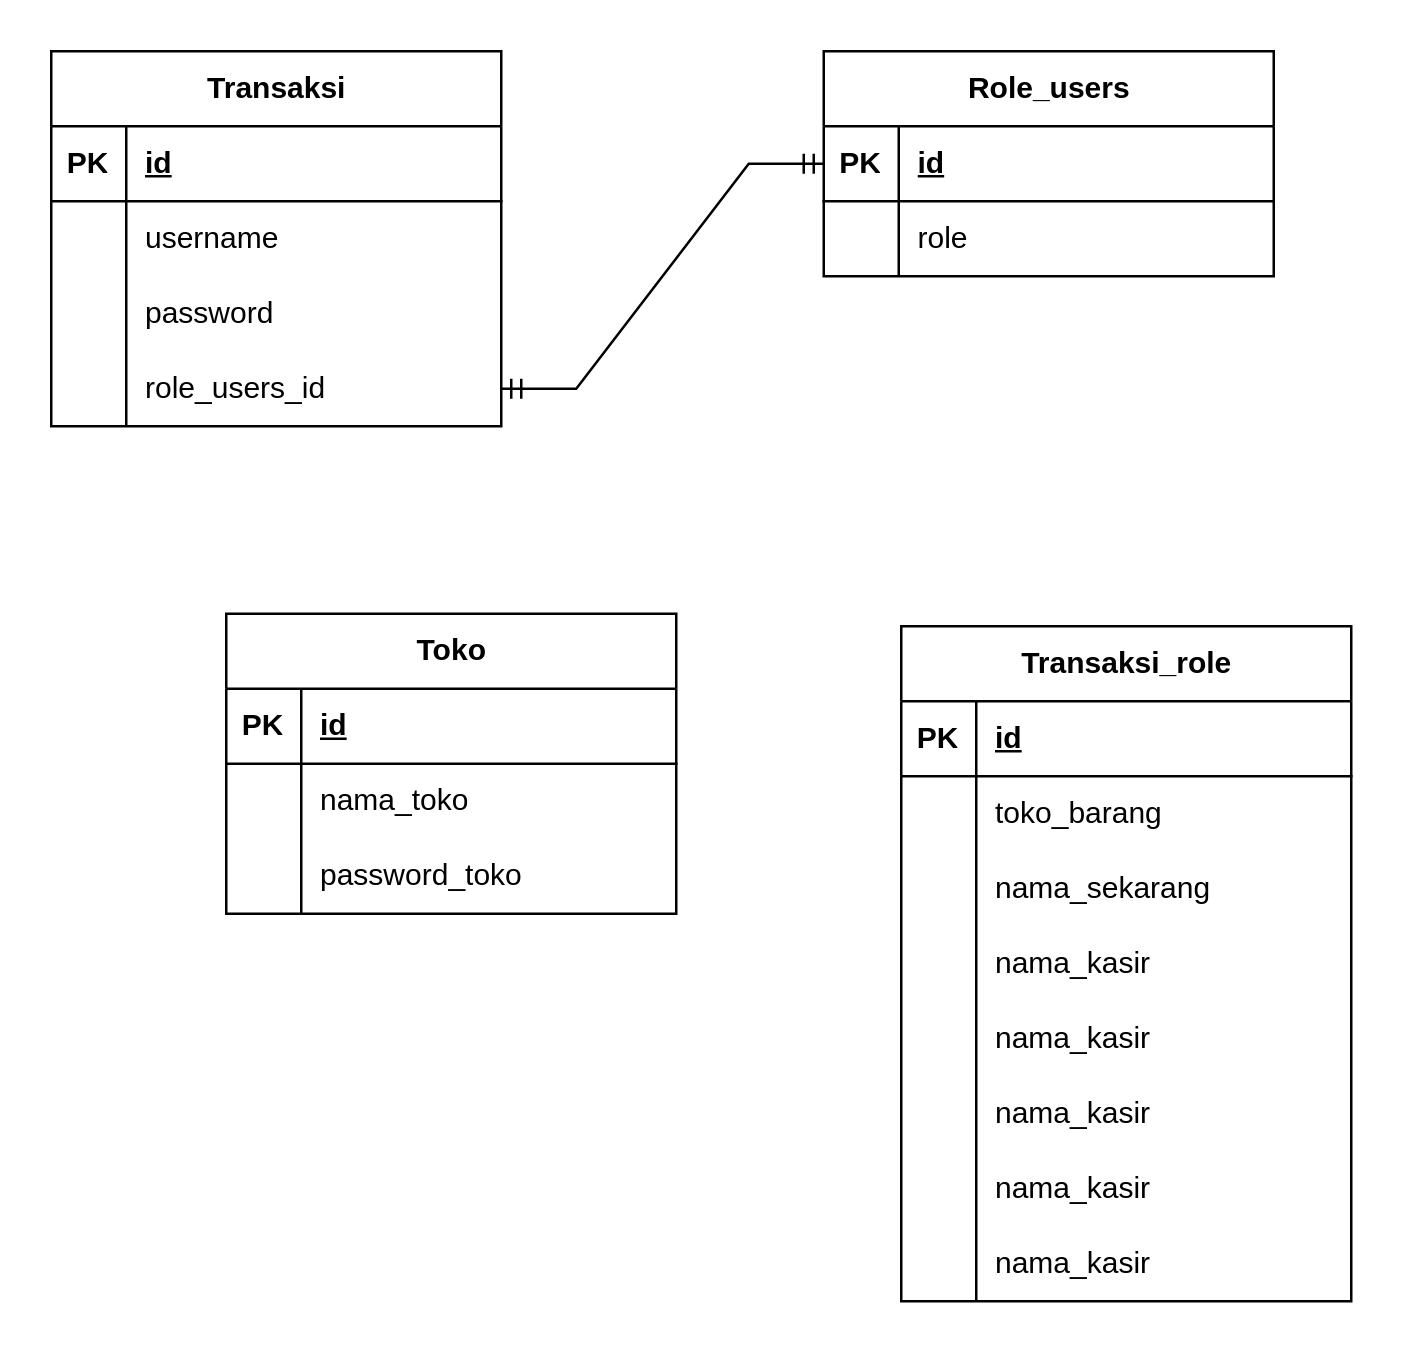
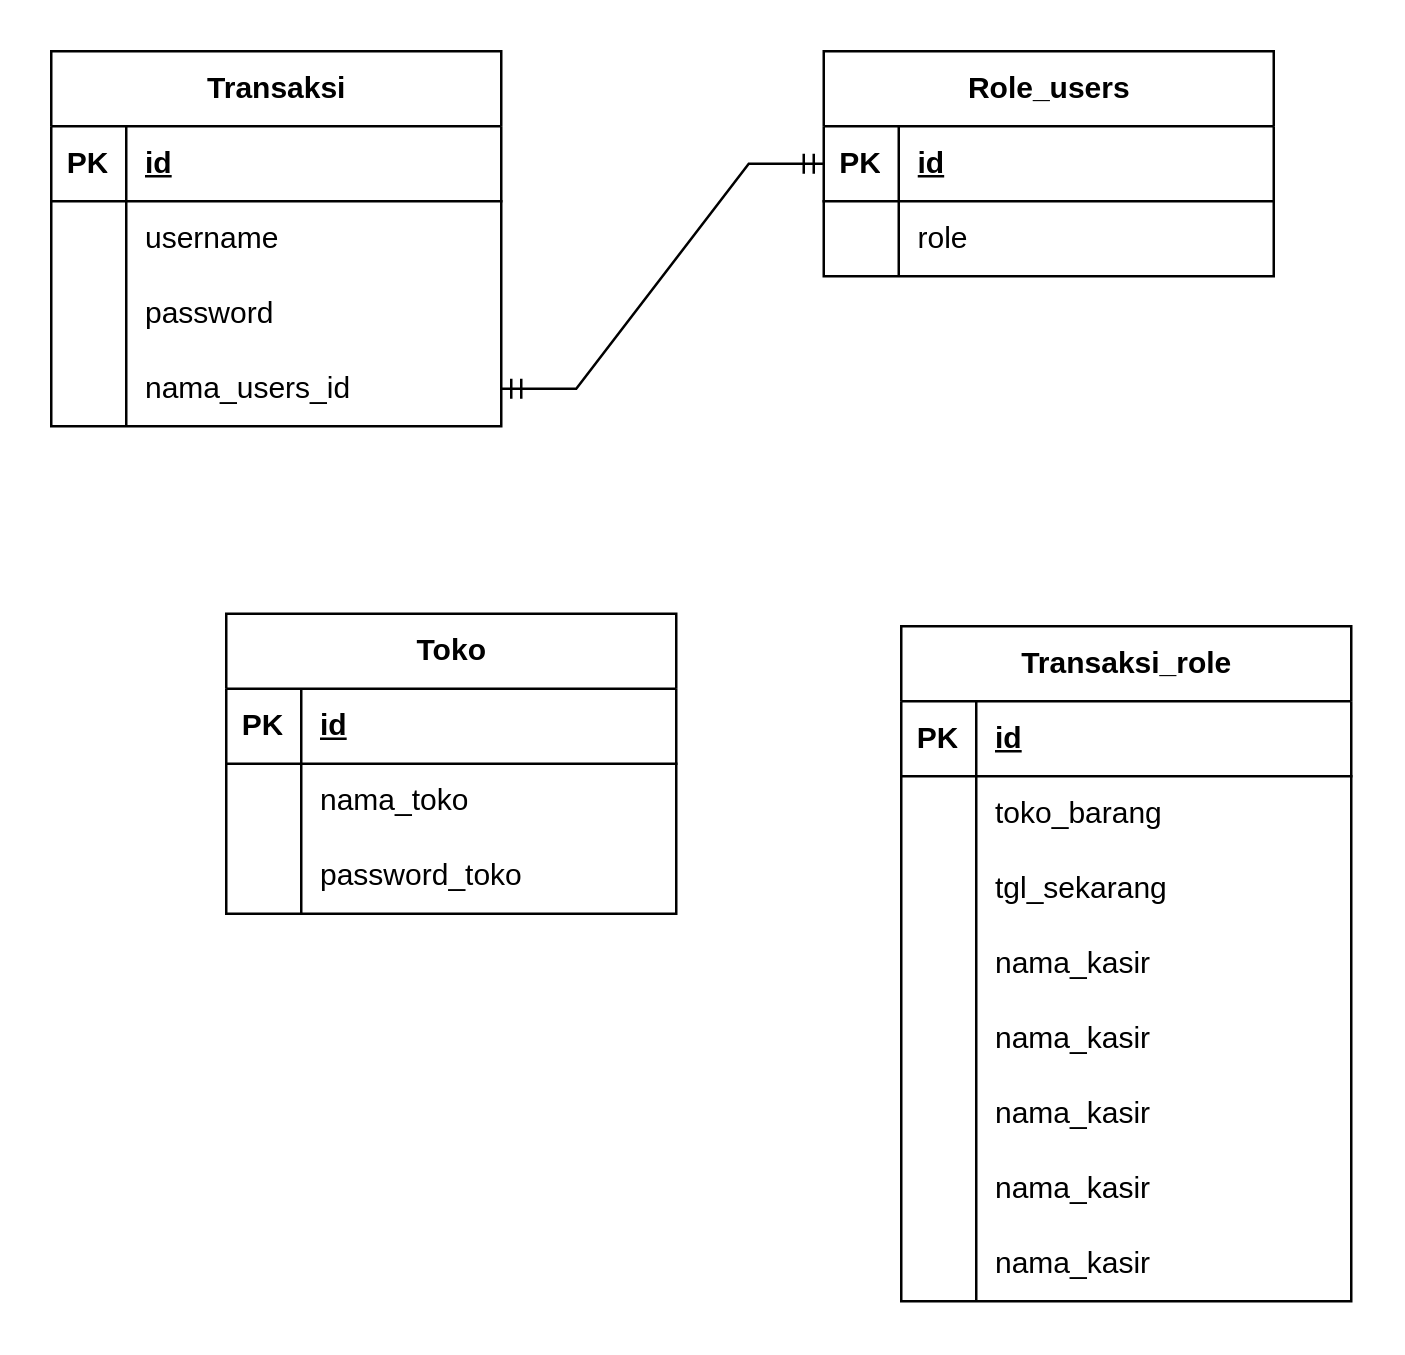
(248, 389) -> (252, 389)
(1105, 889) -> (1093, 889)
